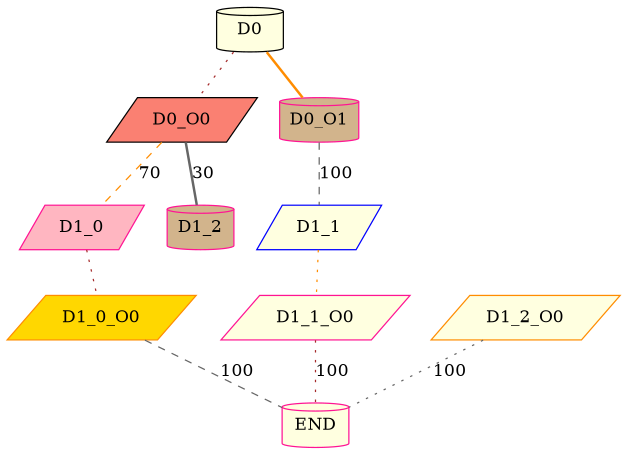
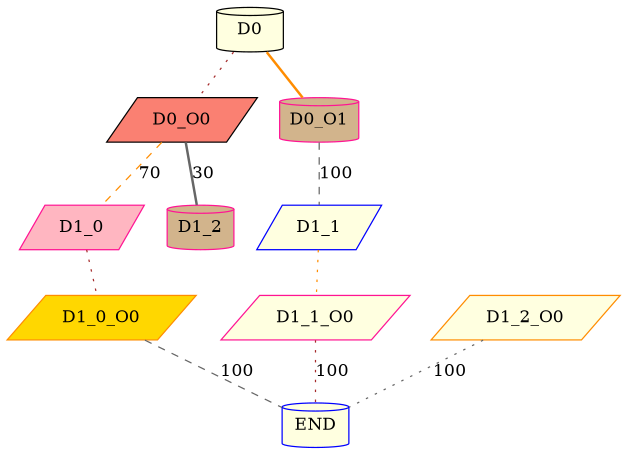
(316, 425) -> (316, 425)
